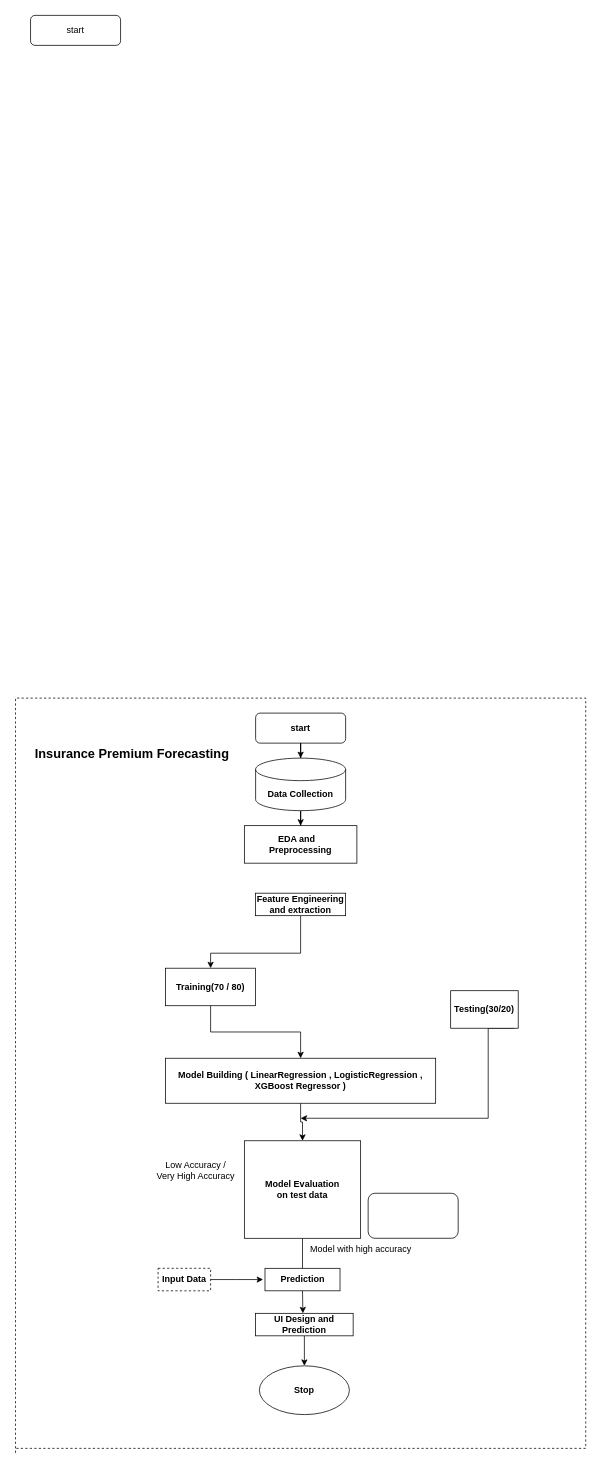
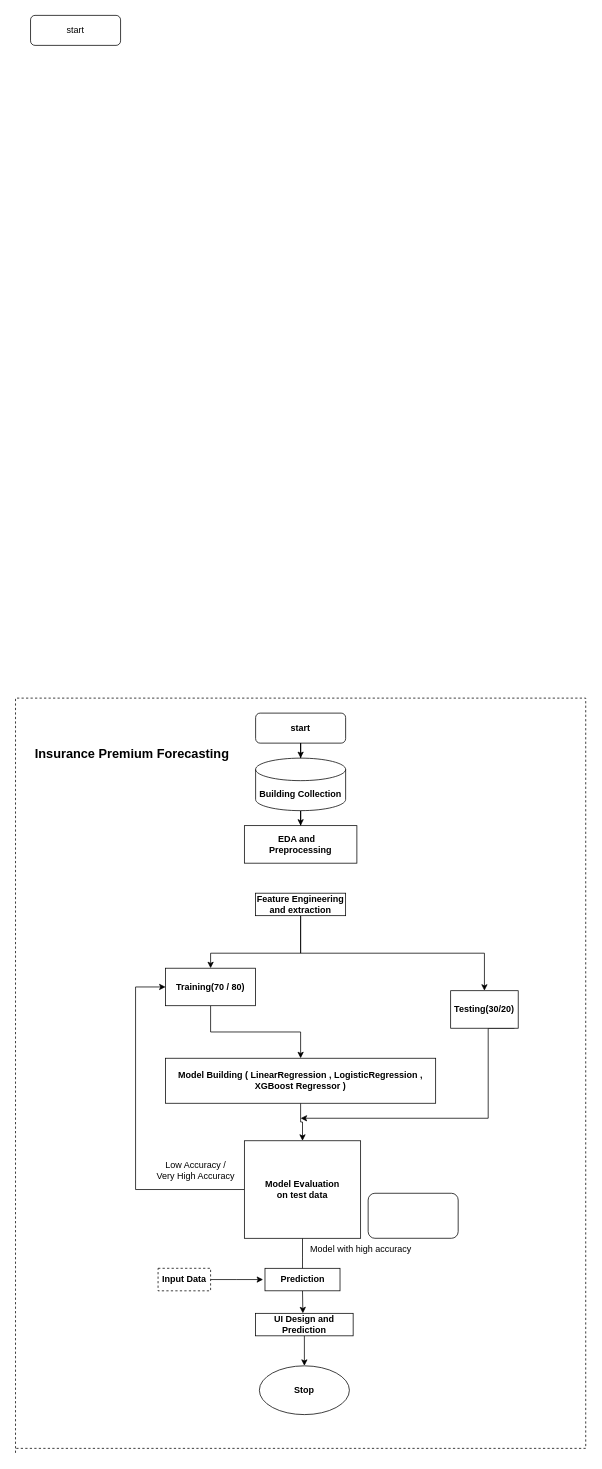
(300, 794) -> (300, 794)
none -> (409, 953)
none -> (135, 1141)
